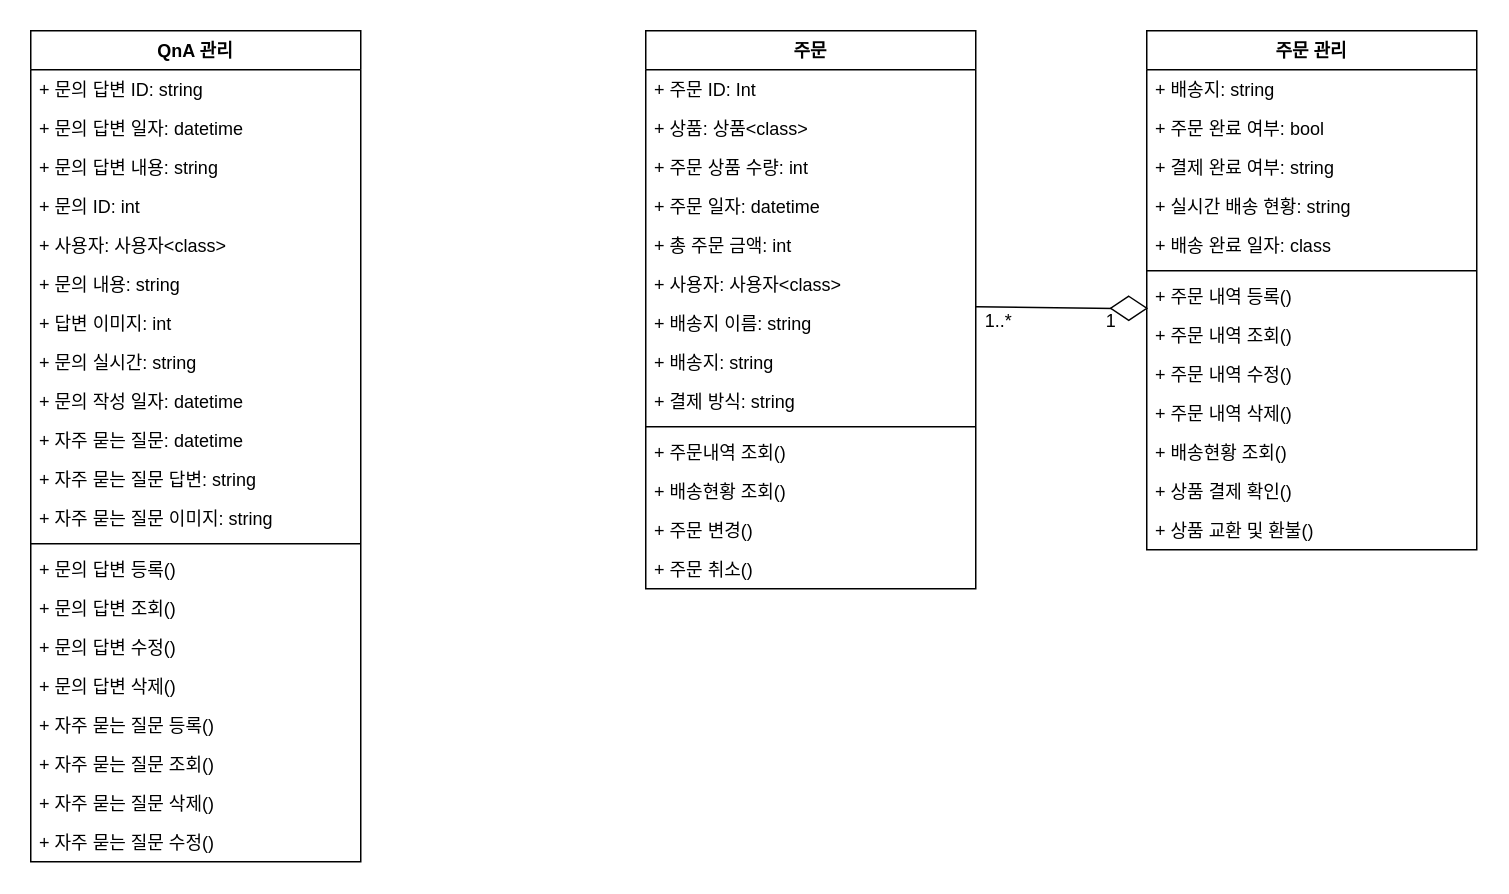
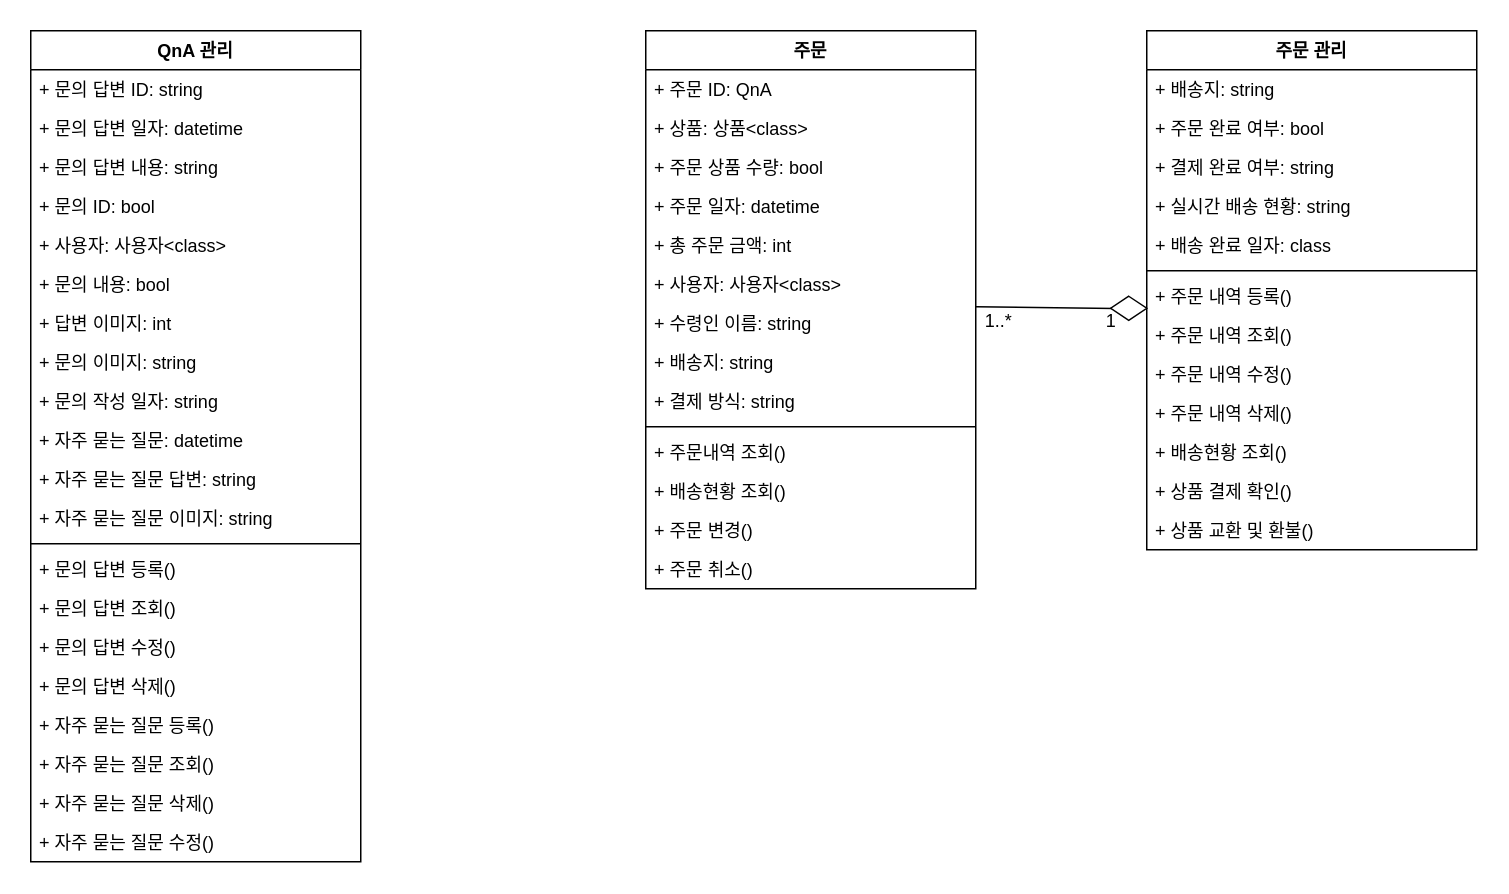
(713, 90) -> (713, 90)
(739, 168) -> (744, 168)
(96, 207) -> (101, 207)
(119, 285) -> (109, 285)
(743, 324) -> (743, 324)
(128, 363) -> (128, 363)
(150, 402) -> (139, 402)
